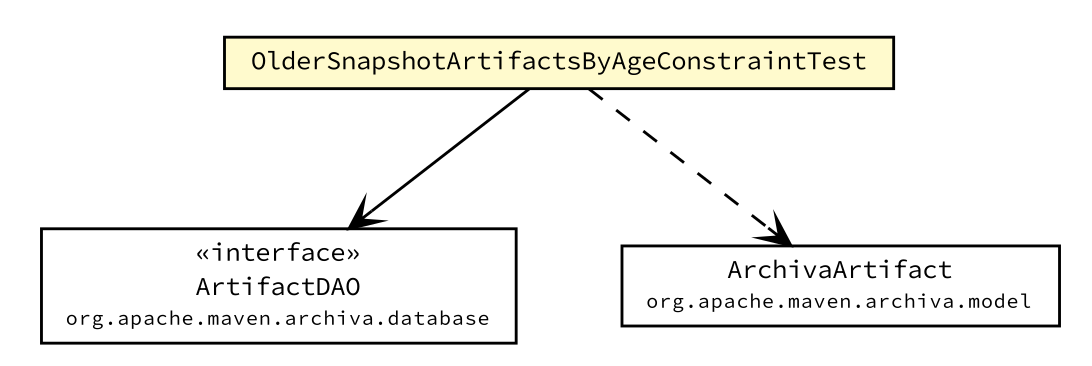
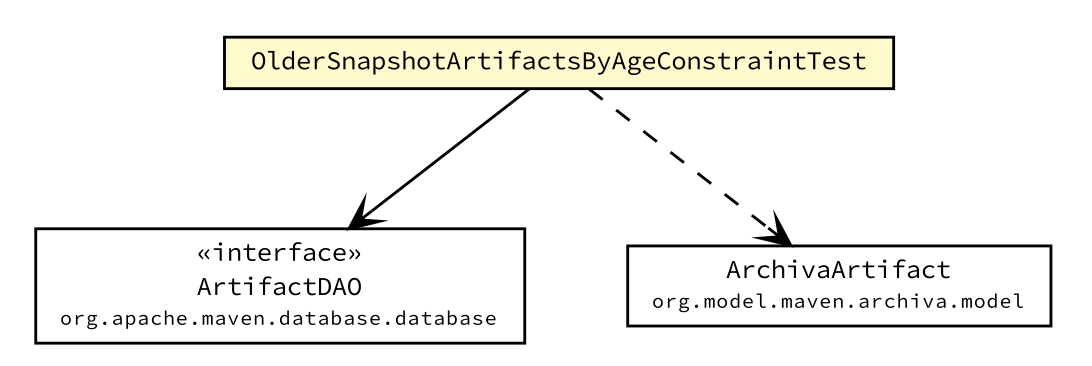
(841, 302) -> (839, 302)
(279, 319) -> (280, 319)
